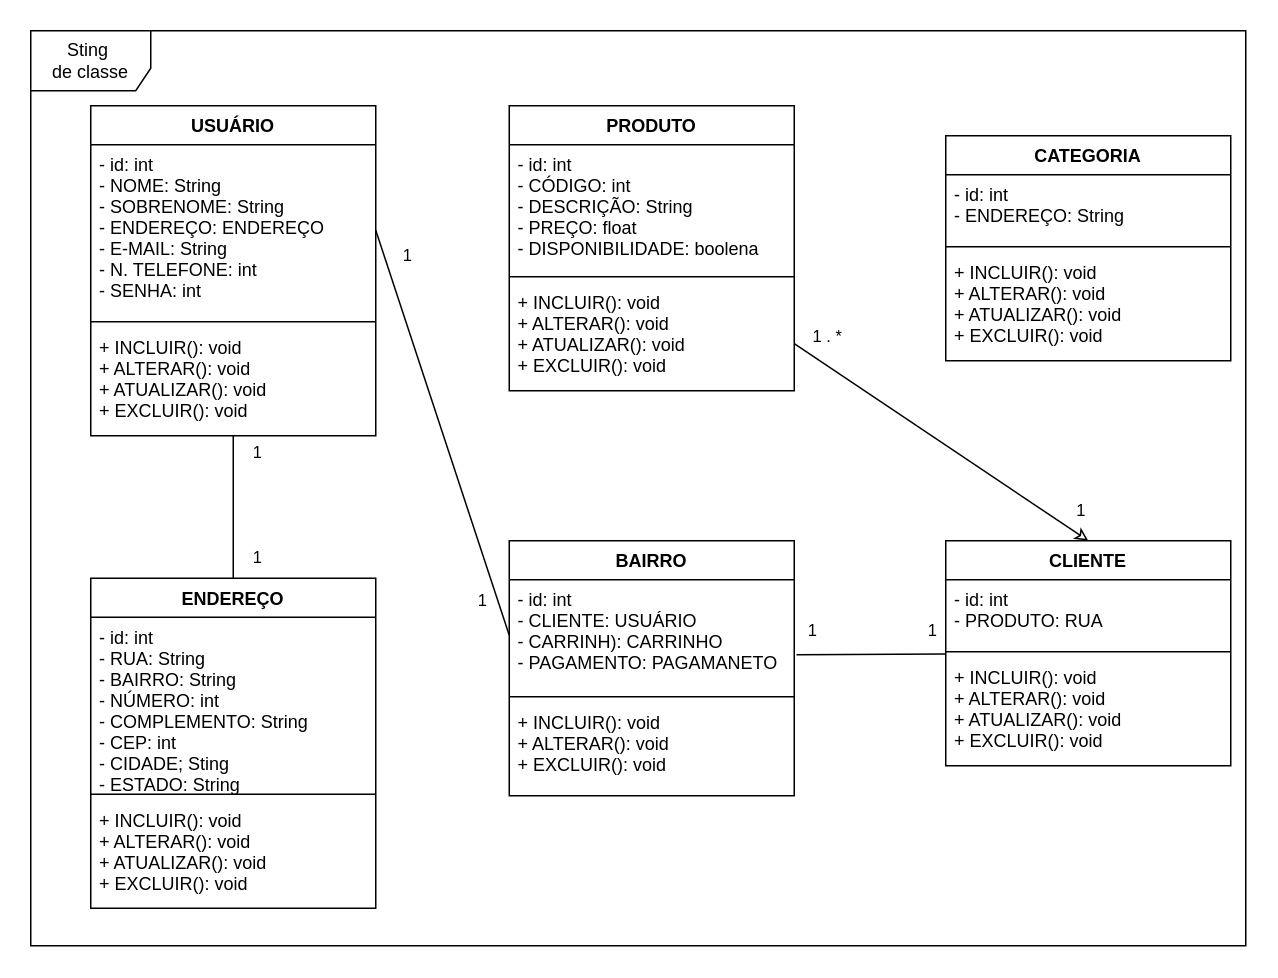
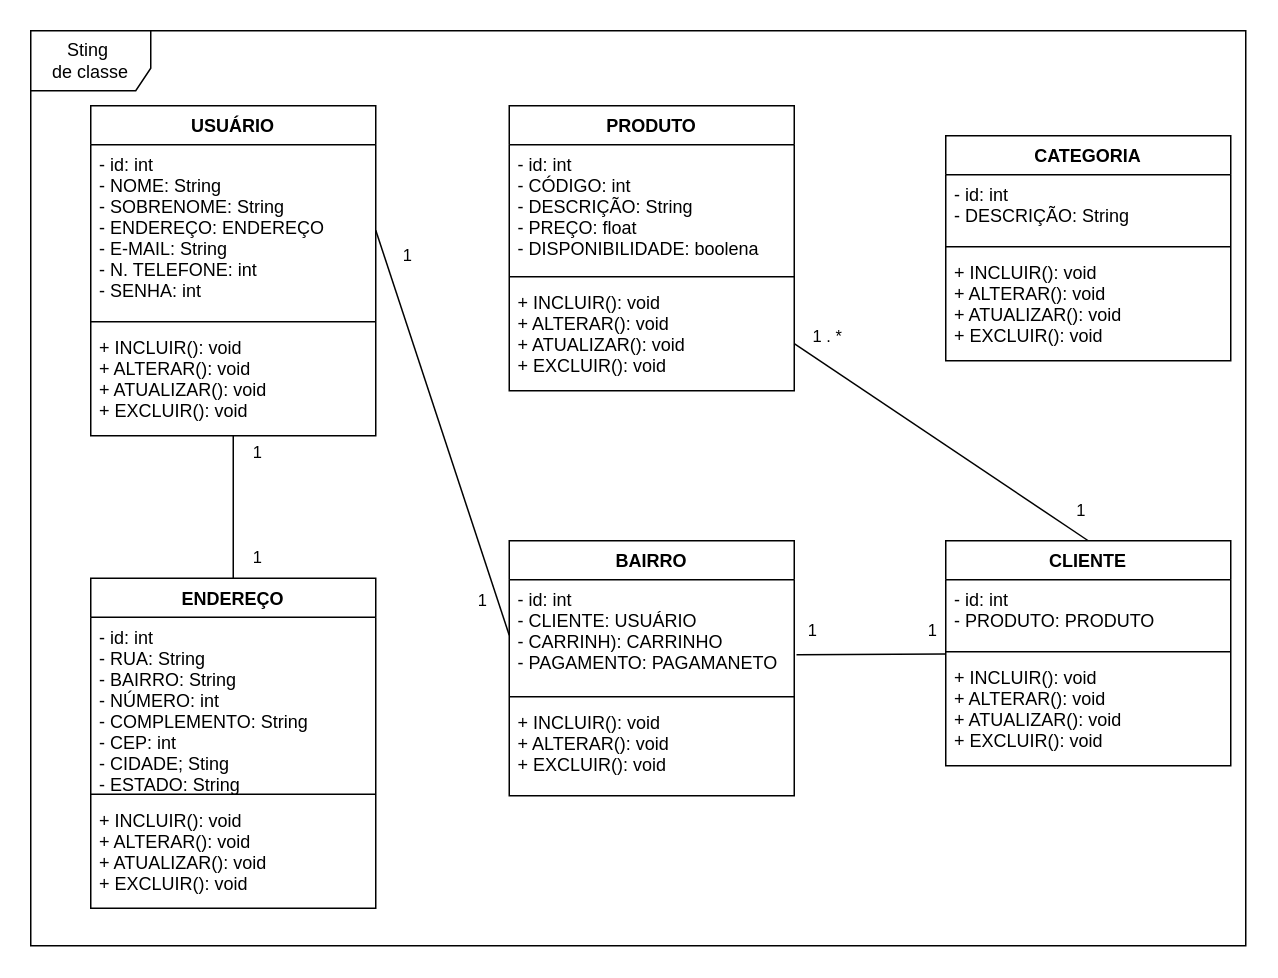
(988, 195) -> (988, 195)
(1079, 534) -> (1082, 537)
(988, 600) -> (988, 600)
